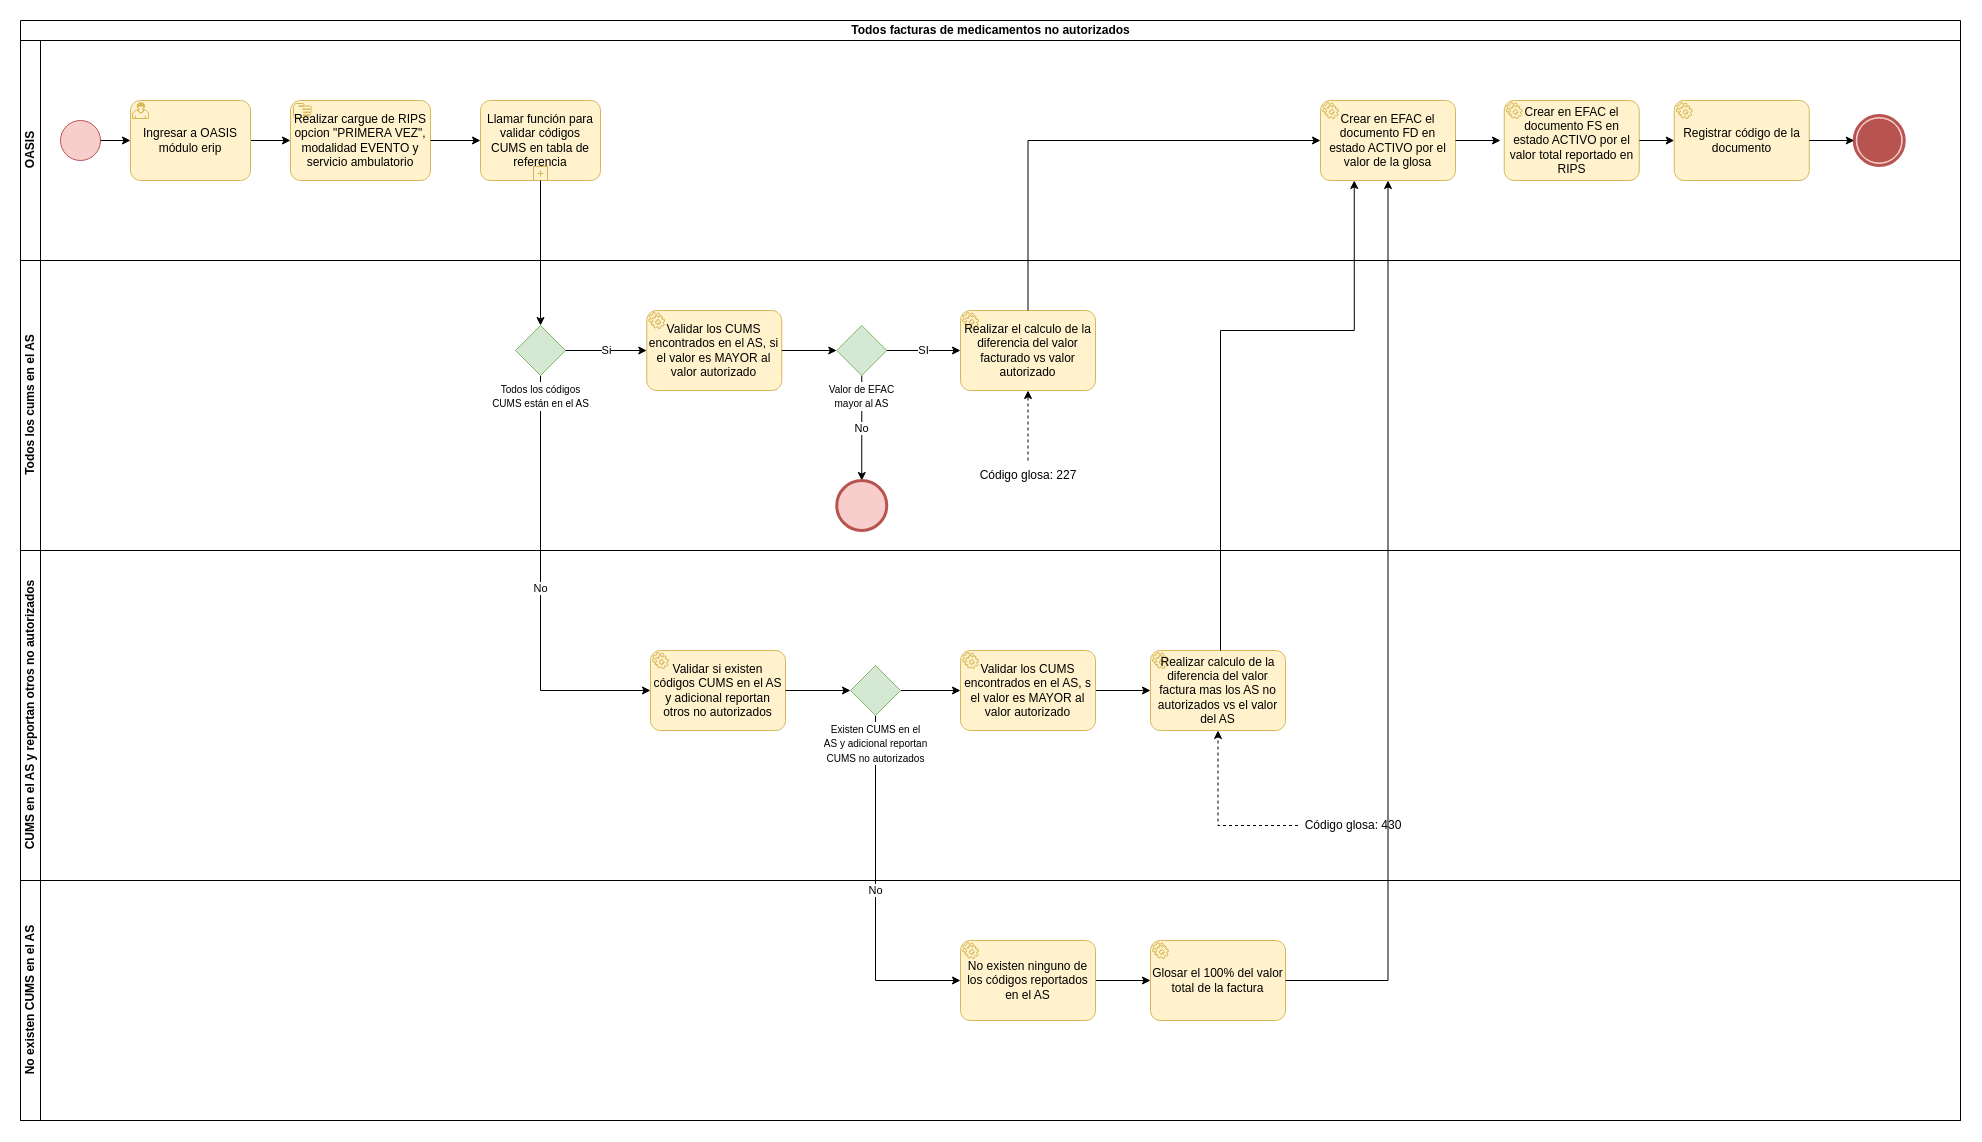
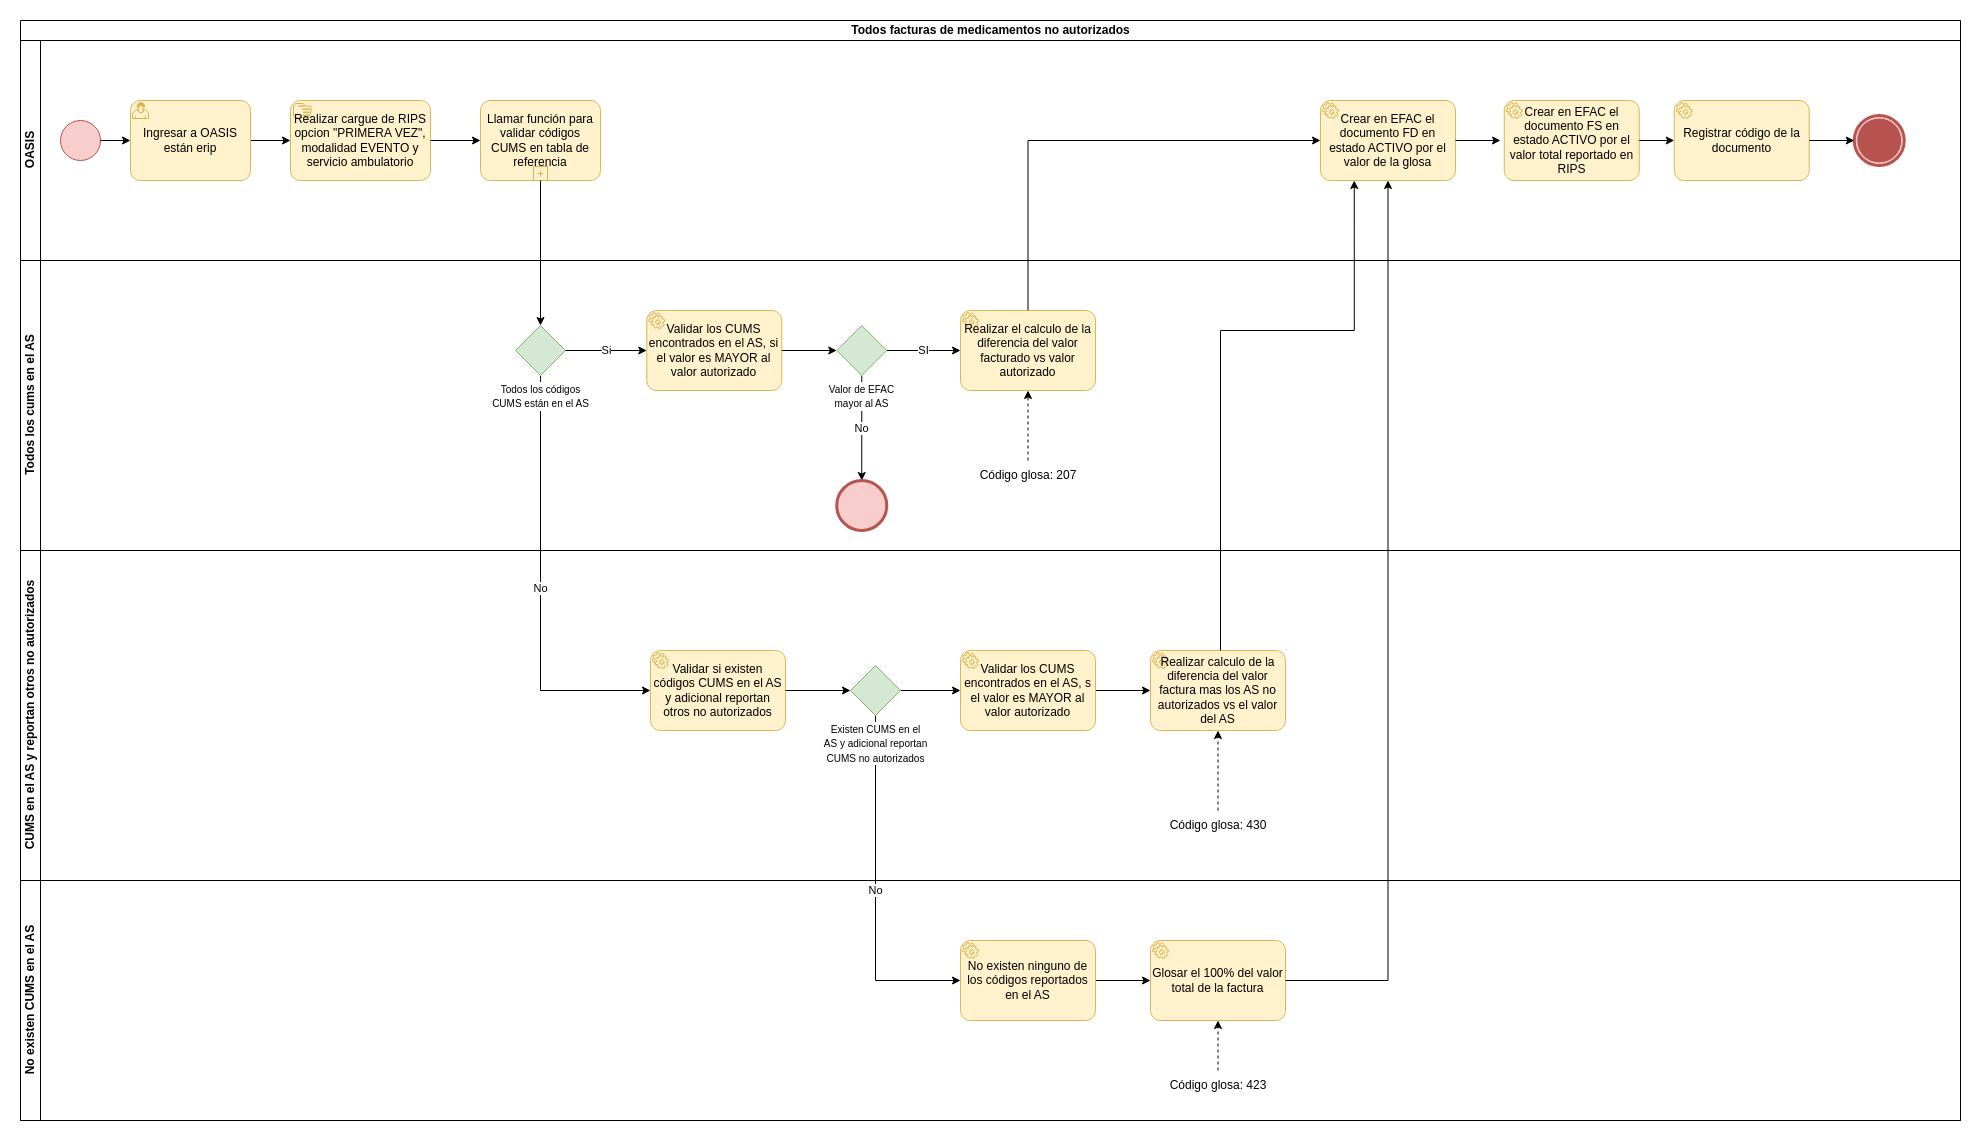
(191, 141) -> (191, 141)
(1029, 476) -> (1029, 476)
(1353, 826) -> (1218, 826)
none -> (1218, 1049)
none -> (1218, 1086)
